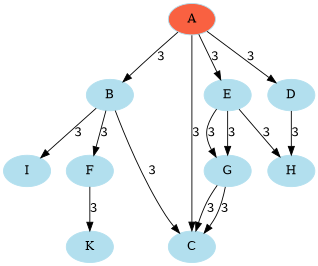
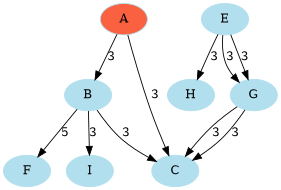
(208, 53) -> none
(291, 95) -> none
(105, 133) -> (65, 133)
(90, 247) -> none
